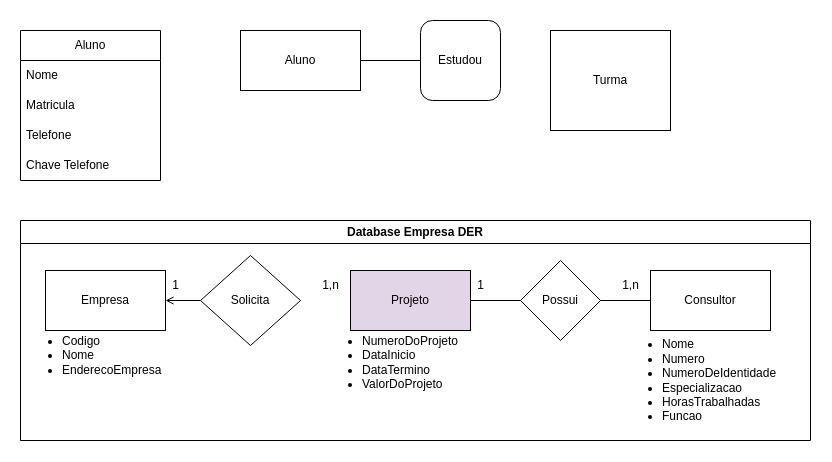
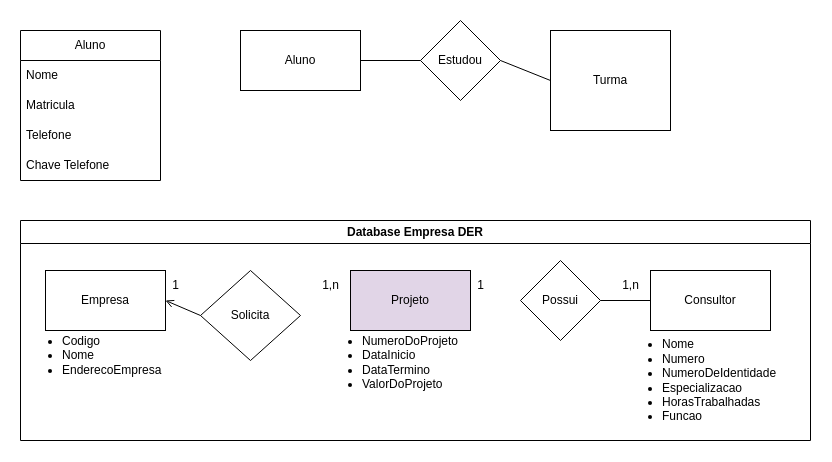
(461, 61) -> (461, 61)
none -> (526, 71)
(251, 301) -> (251, 316)
(496, 301) -> none
